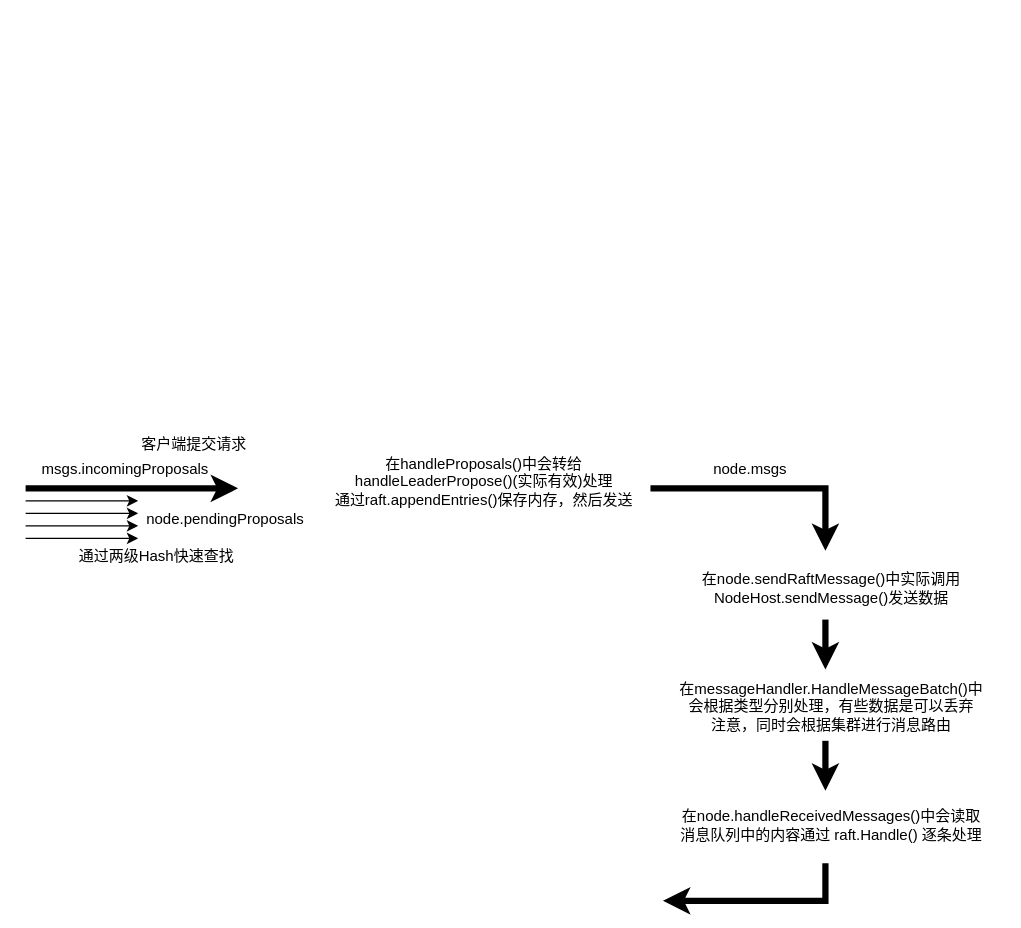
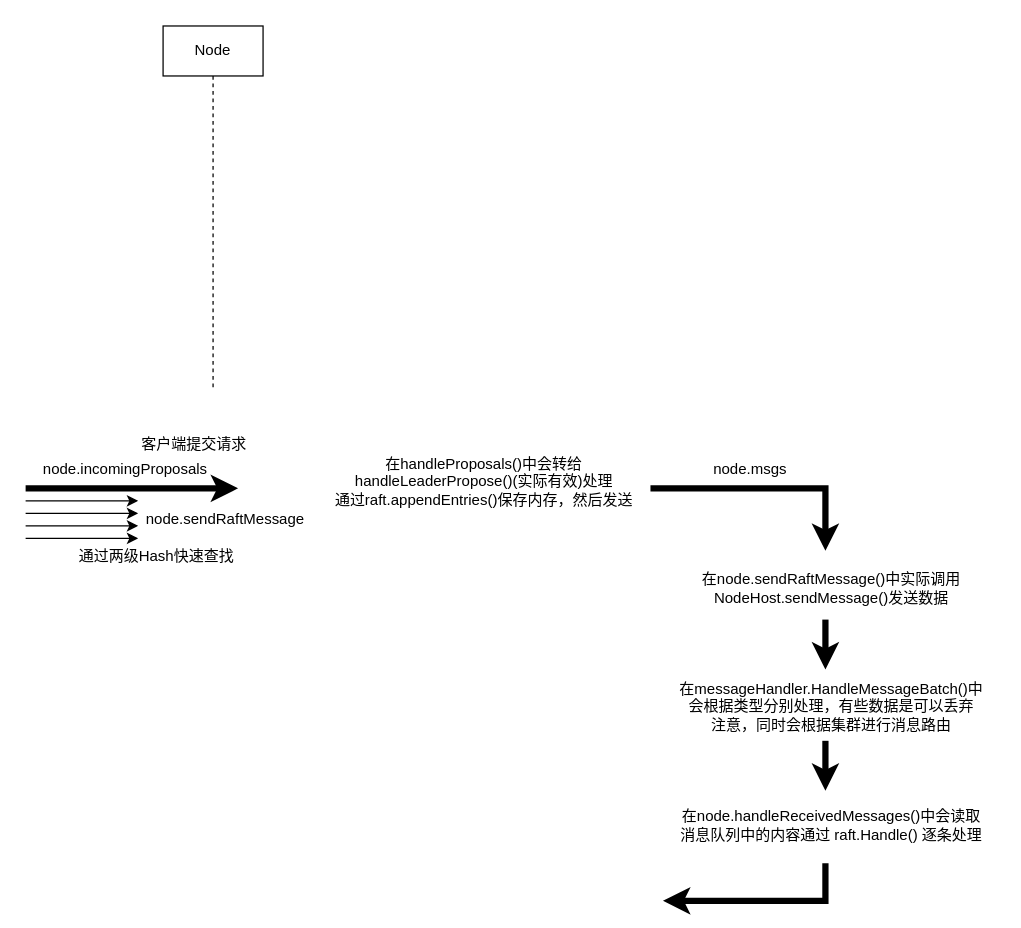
none -> (213, 207)
(126, 469) -> (126, 469)
(226, 519) -> (226, 519)
